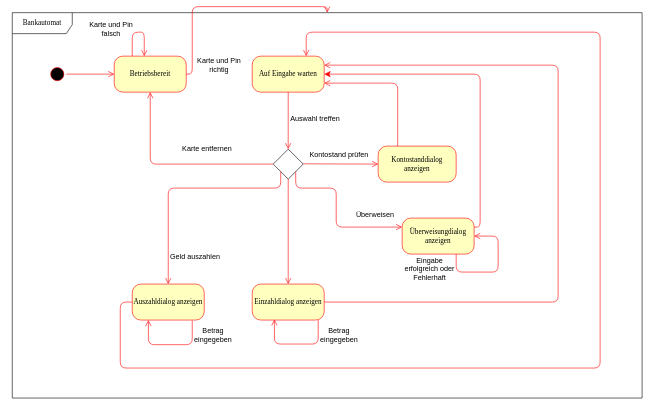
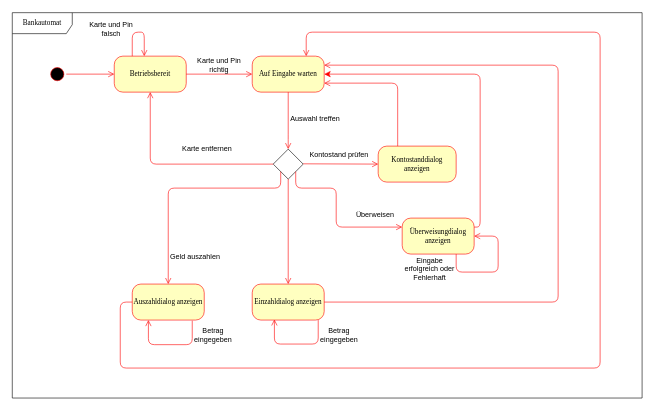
(227, 7) -> (220, 74)
